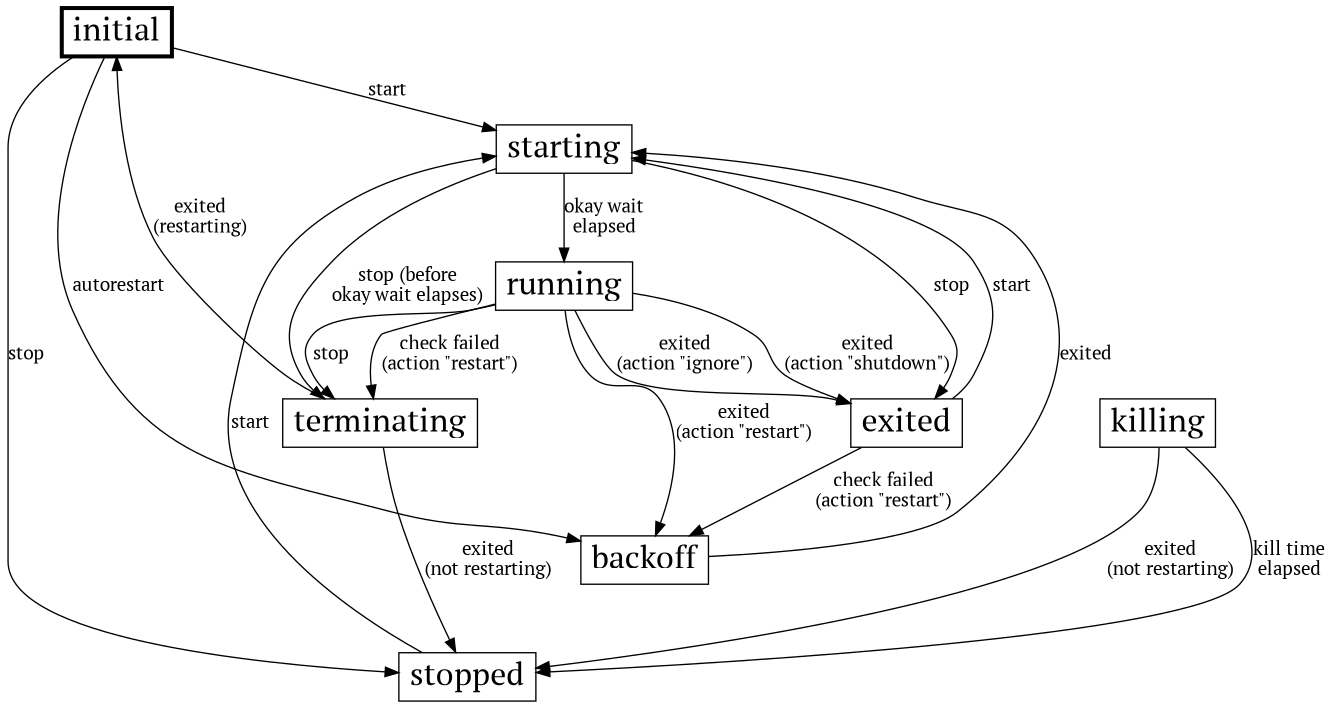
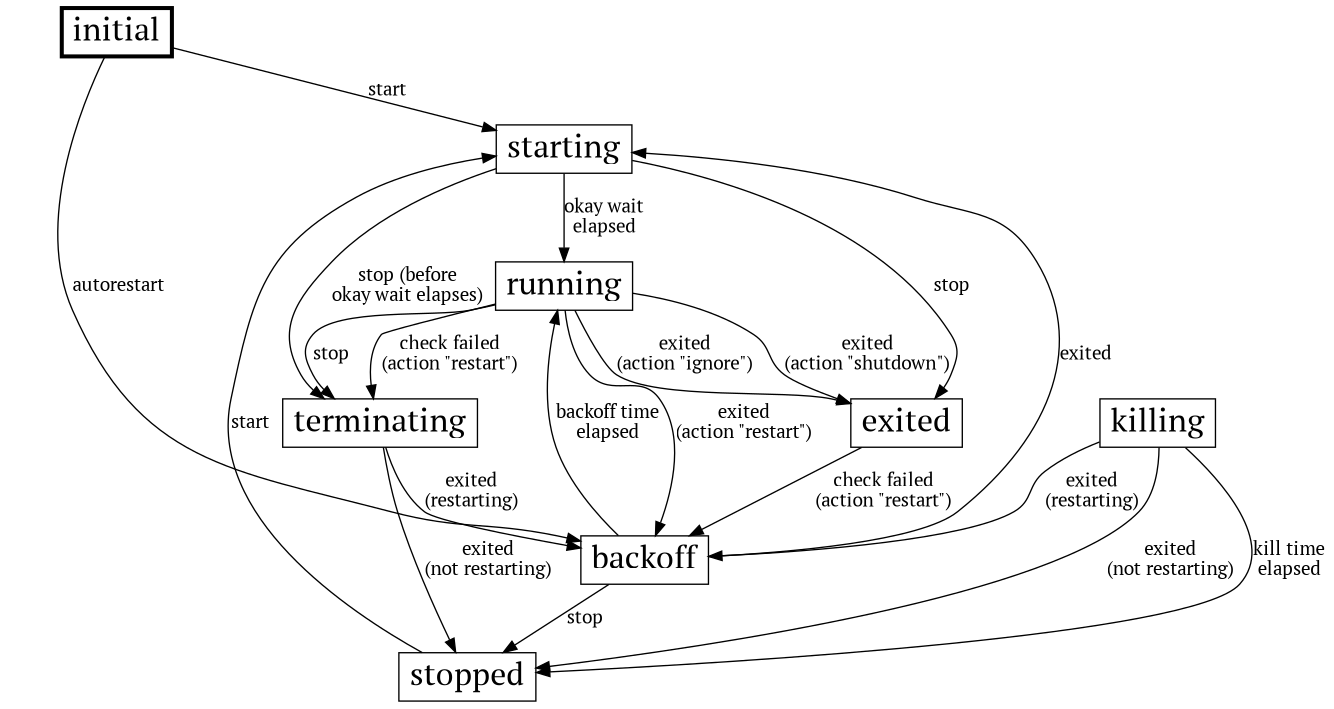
(890, 212) -> none
(172, 265) -> (422, 509)
none -> (554, 440)
(8, 501) -> (562, 615)
none -> (927, 536)
